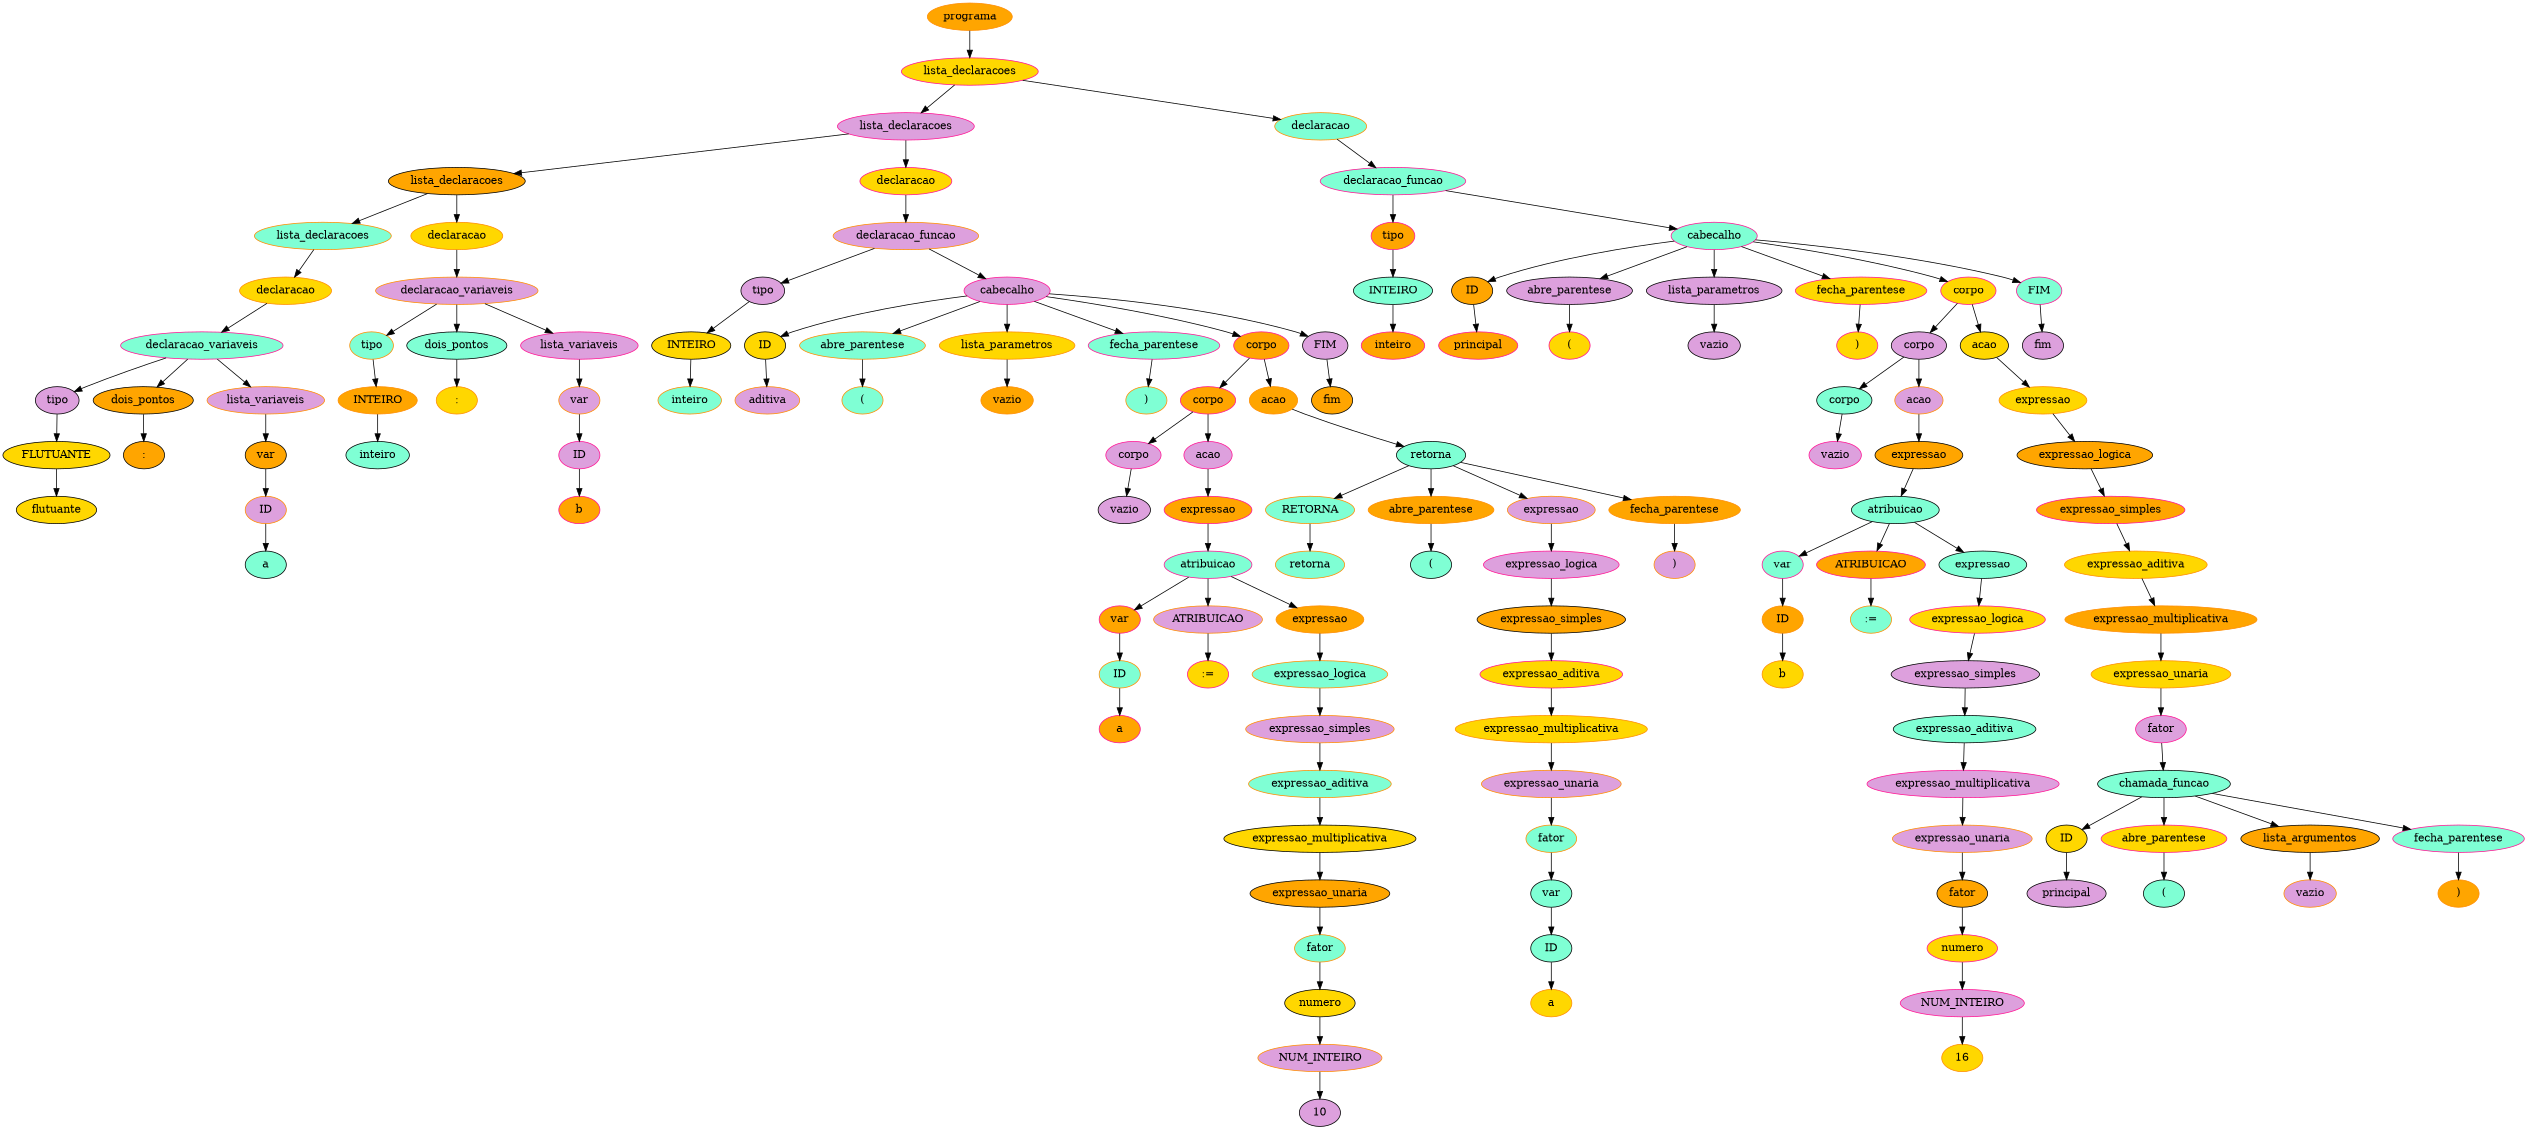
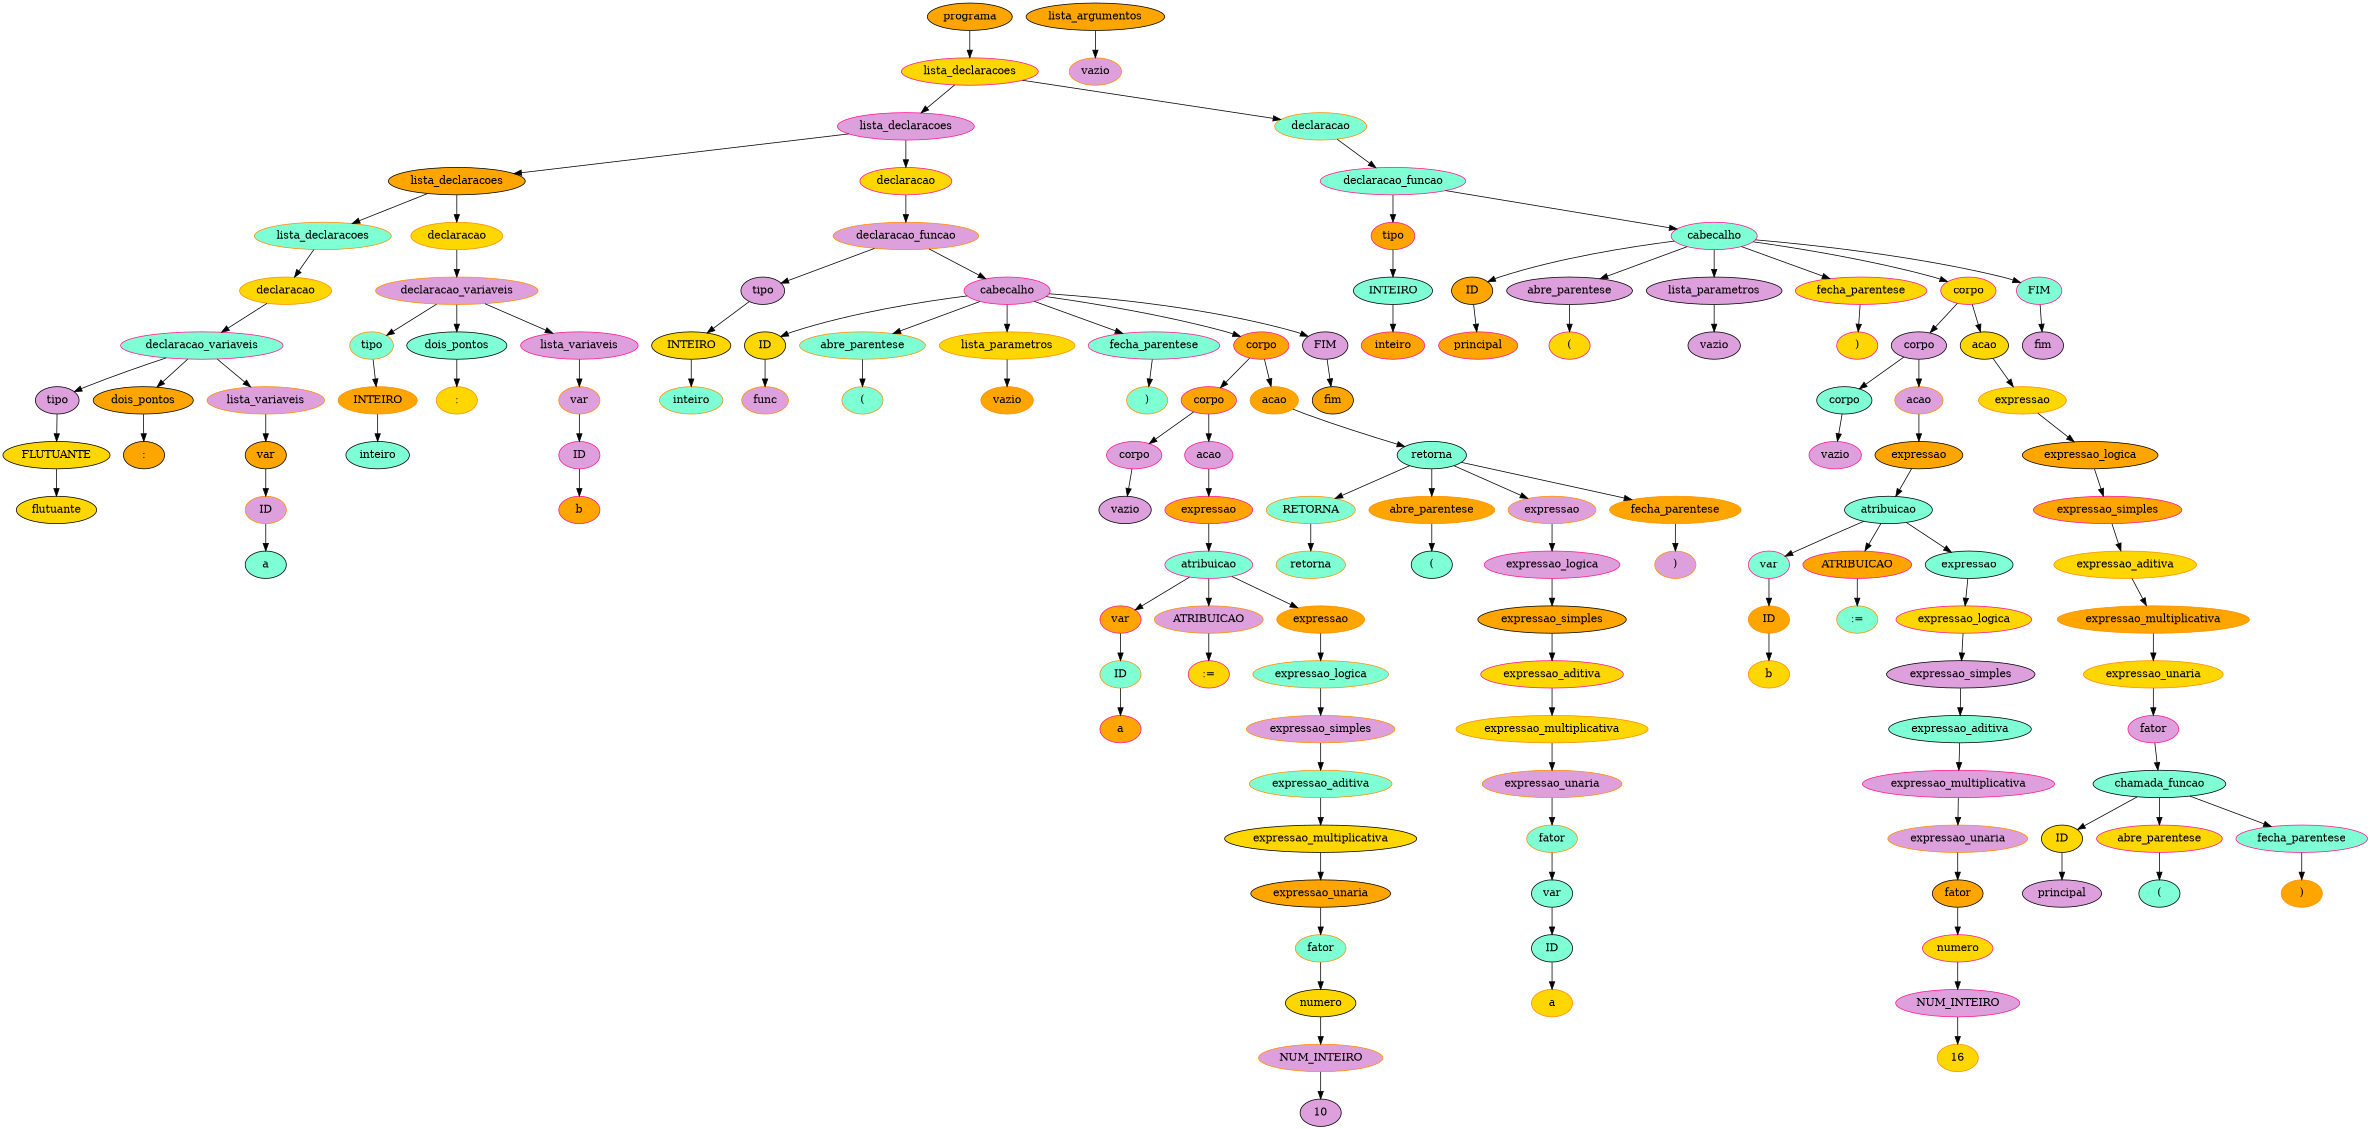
(970, 17) -> (970, 17)
(767, 400) -> (765, 400)
(2233, 810) -> none
